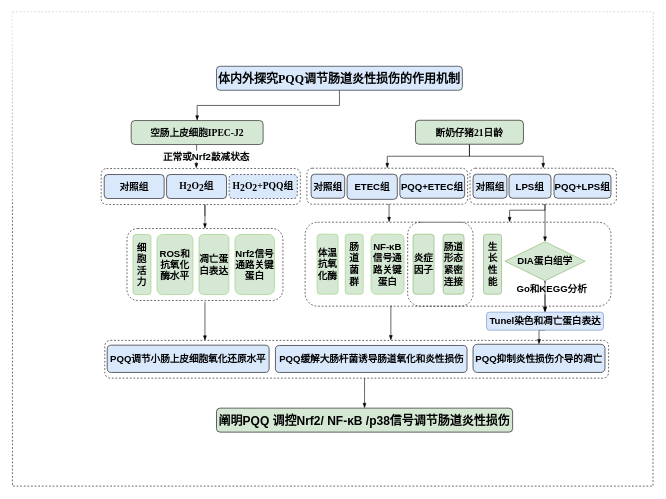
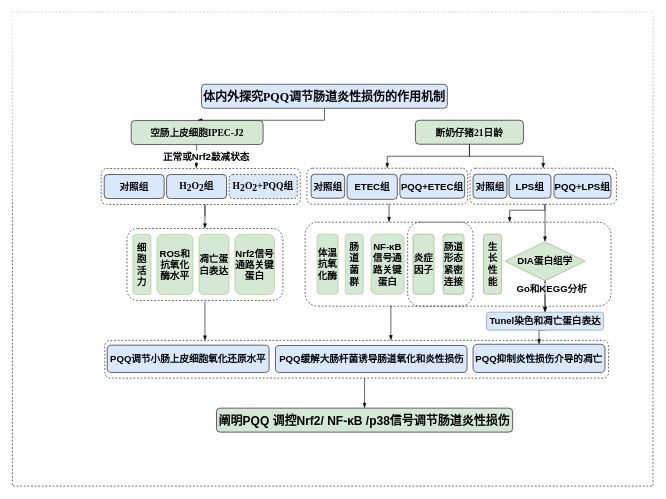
(339, 78) -> (324, 96)
